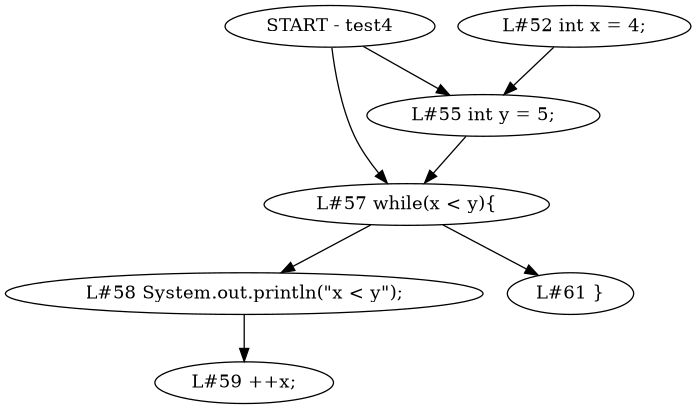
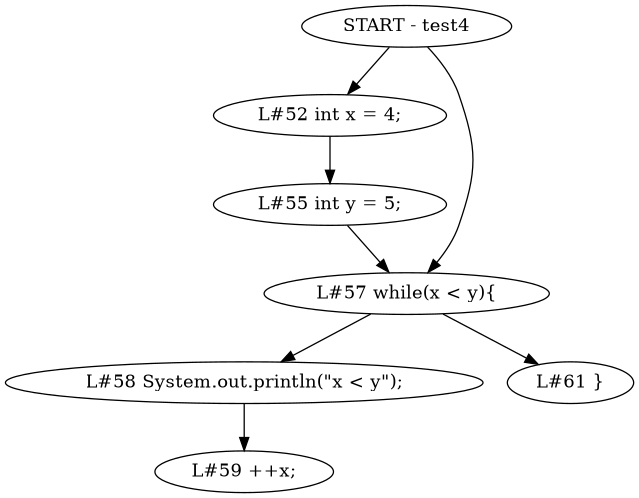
(401, 68) -> (373, 66)
